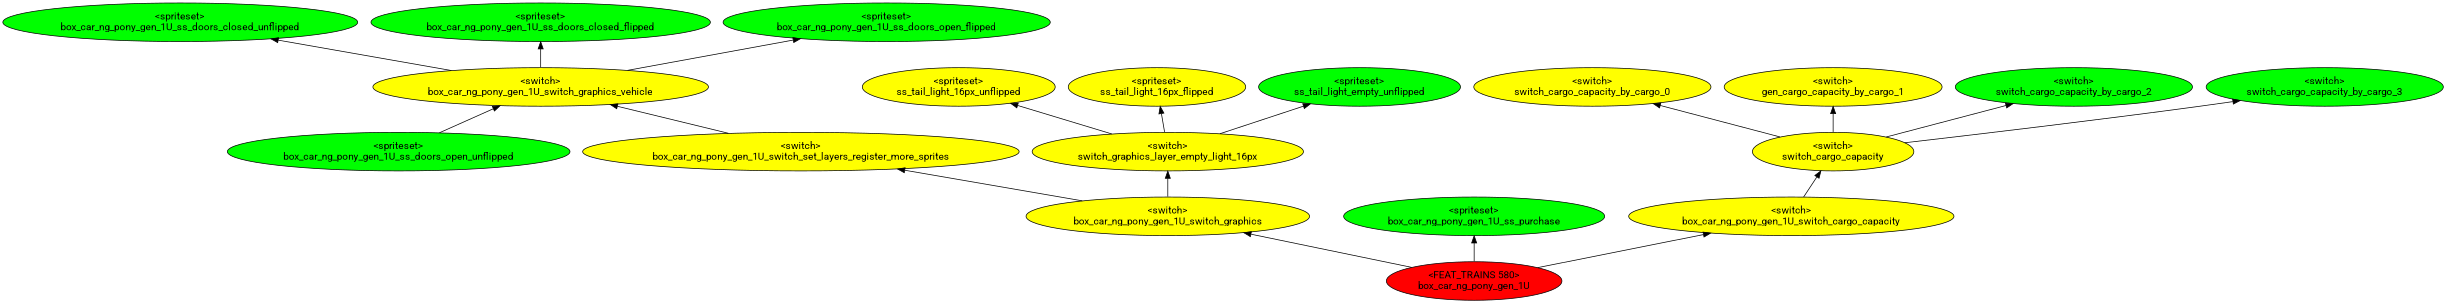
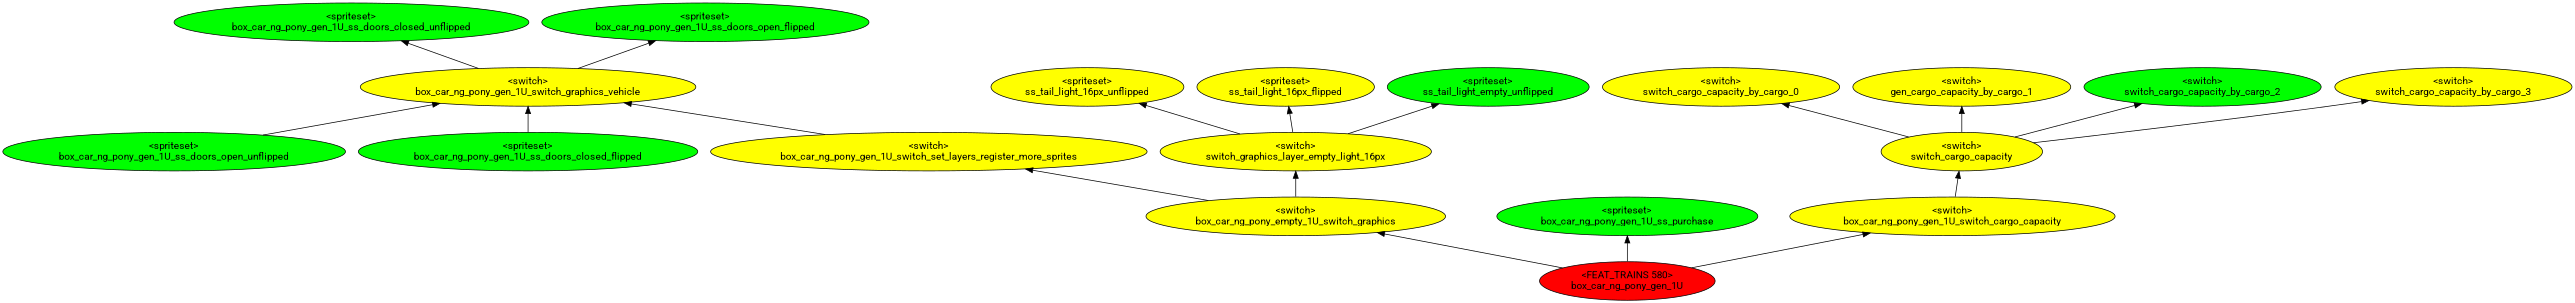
(541, 58) -> (528, 123)
(2325, 87) -> (2453, 87)
(1168, 216) -> (1296, 216)
